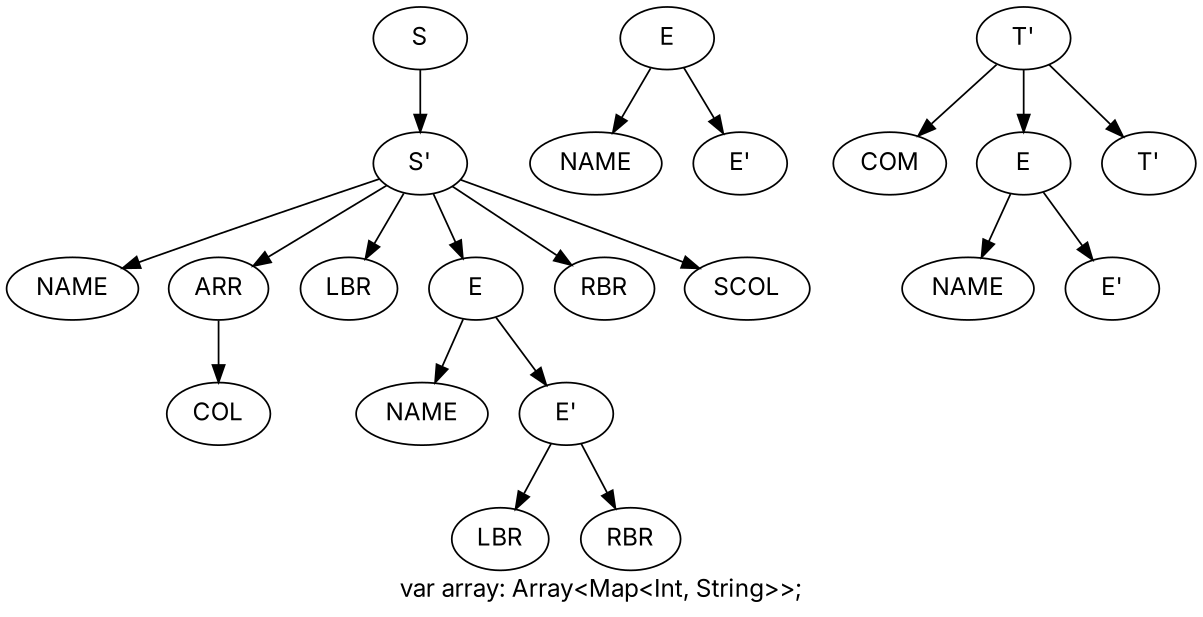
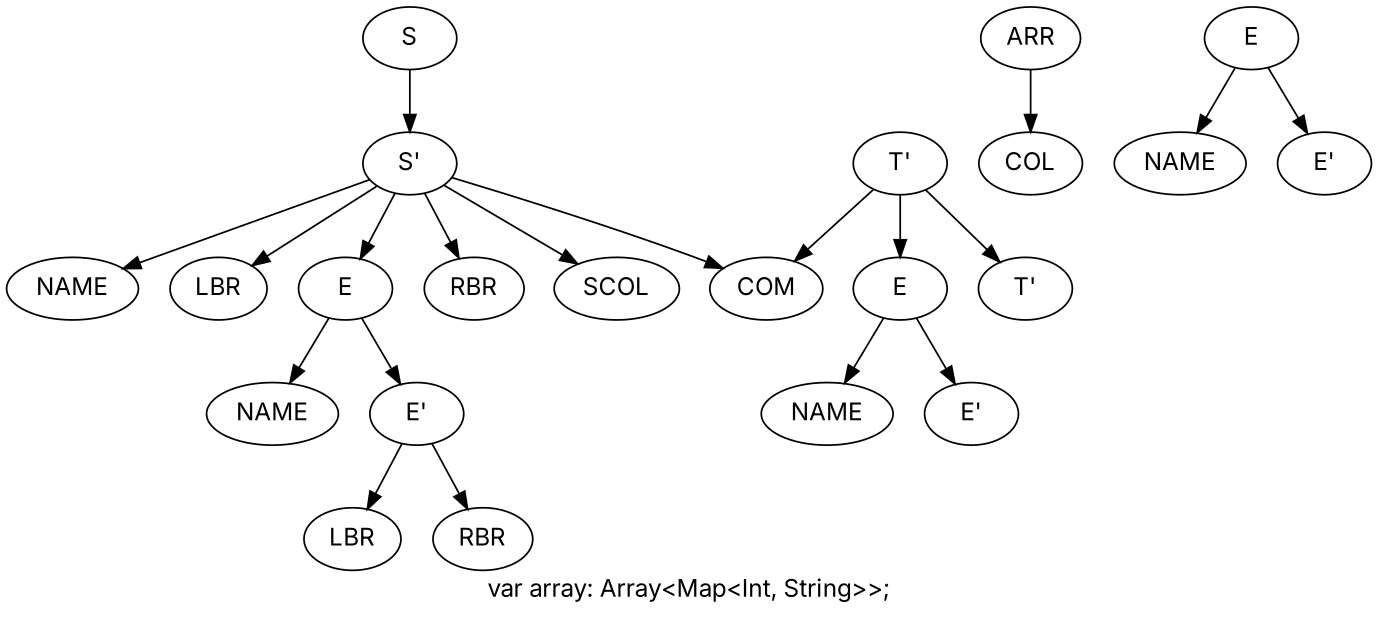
(327, 221) -> (580, 218)
